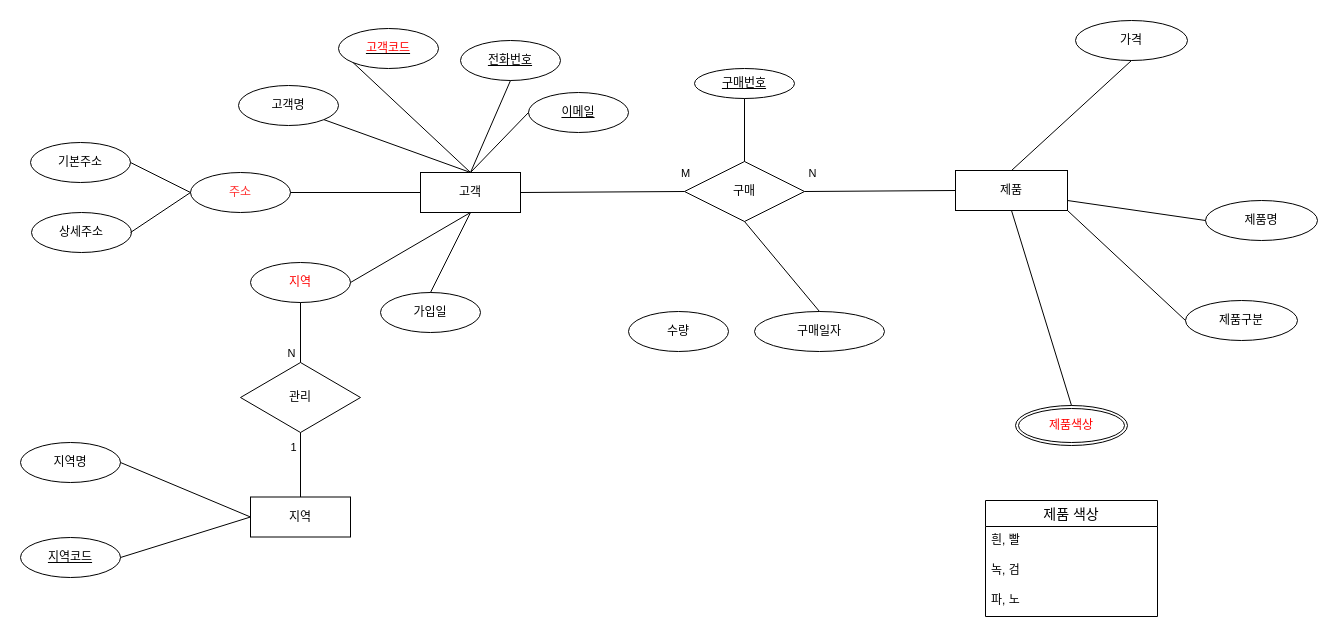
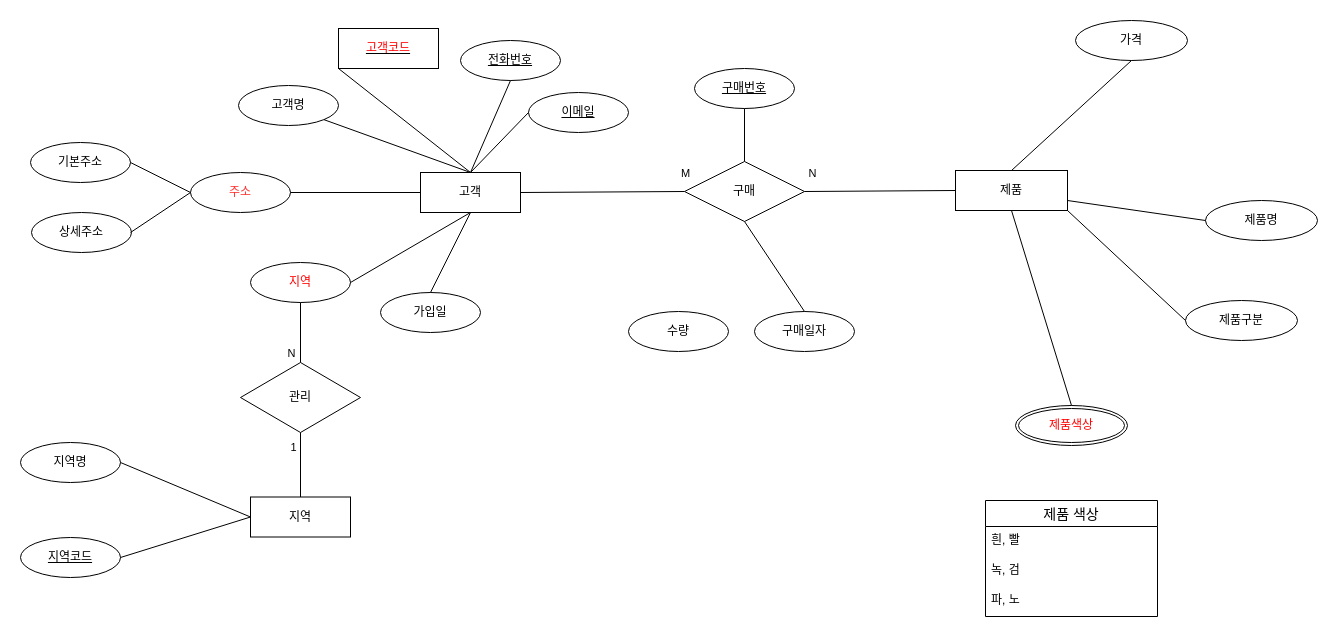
(389, 49) -> (389, 49)
(745, 84) -> (745, 89)
(820, 332) -> (805, 332)
